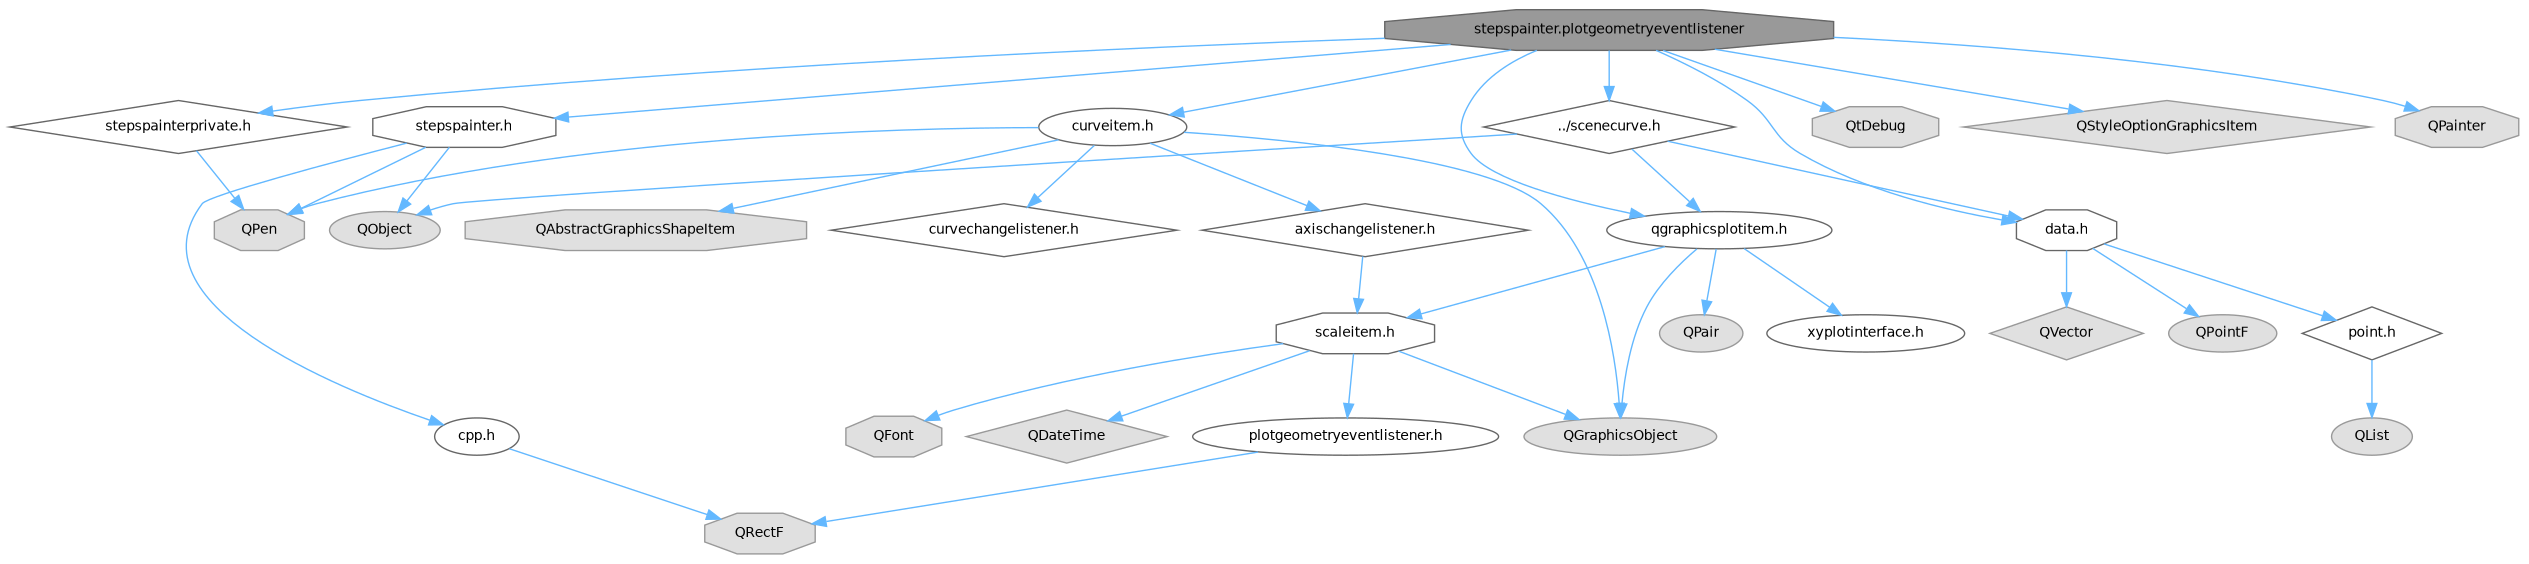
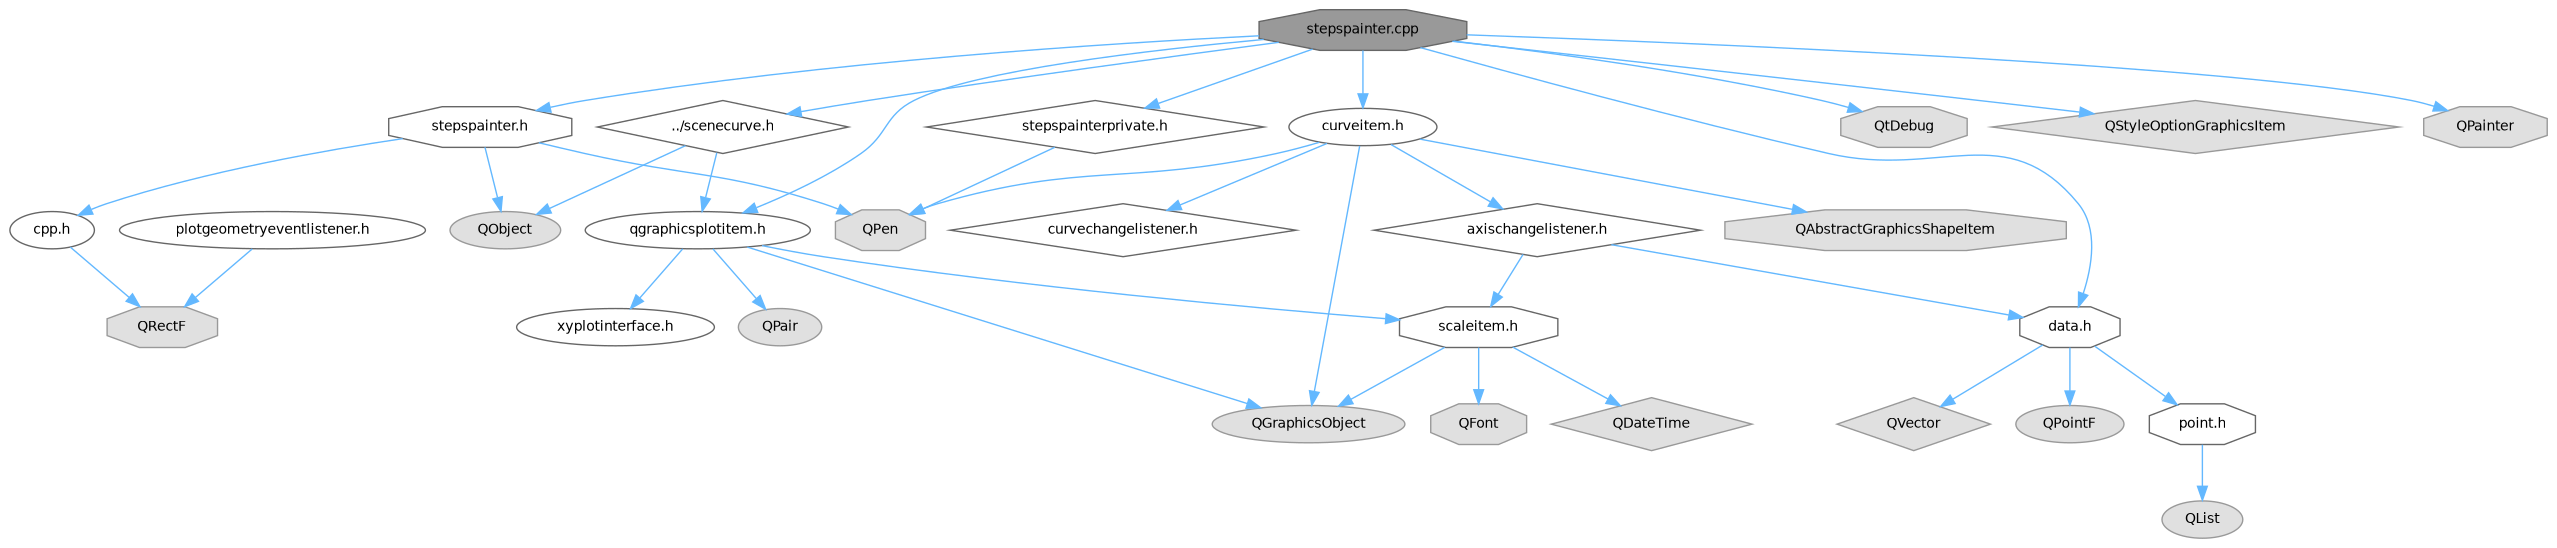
(1609, 30) -> (1363, 30)
(1821, 175) -> (1810, 280)
(2372, 333) -> (2202, 424)
(1351, 379) -> none
